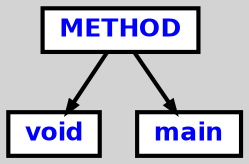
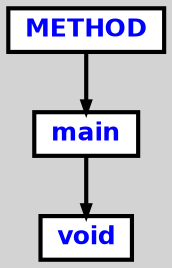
(90, 77) -> (86, 181)
